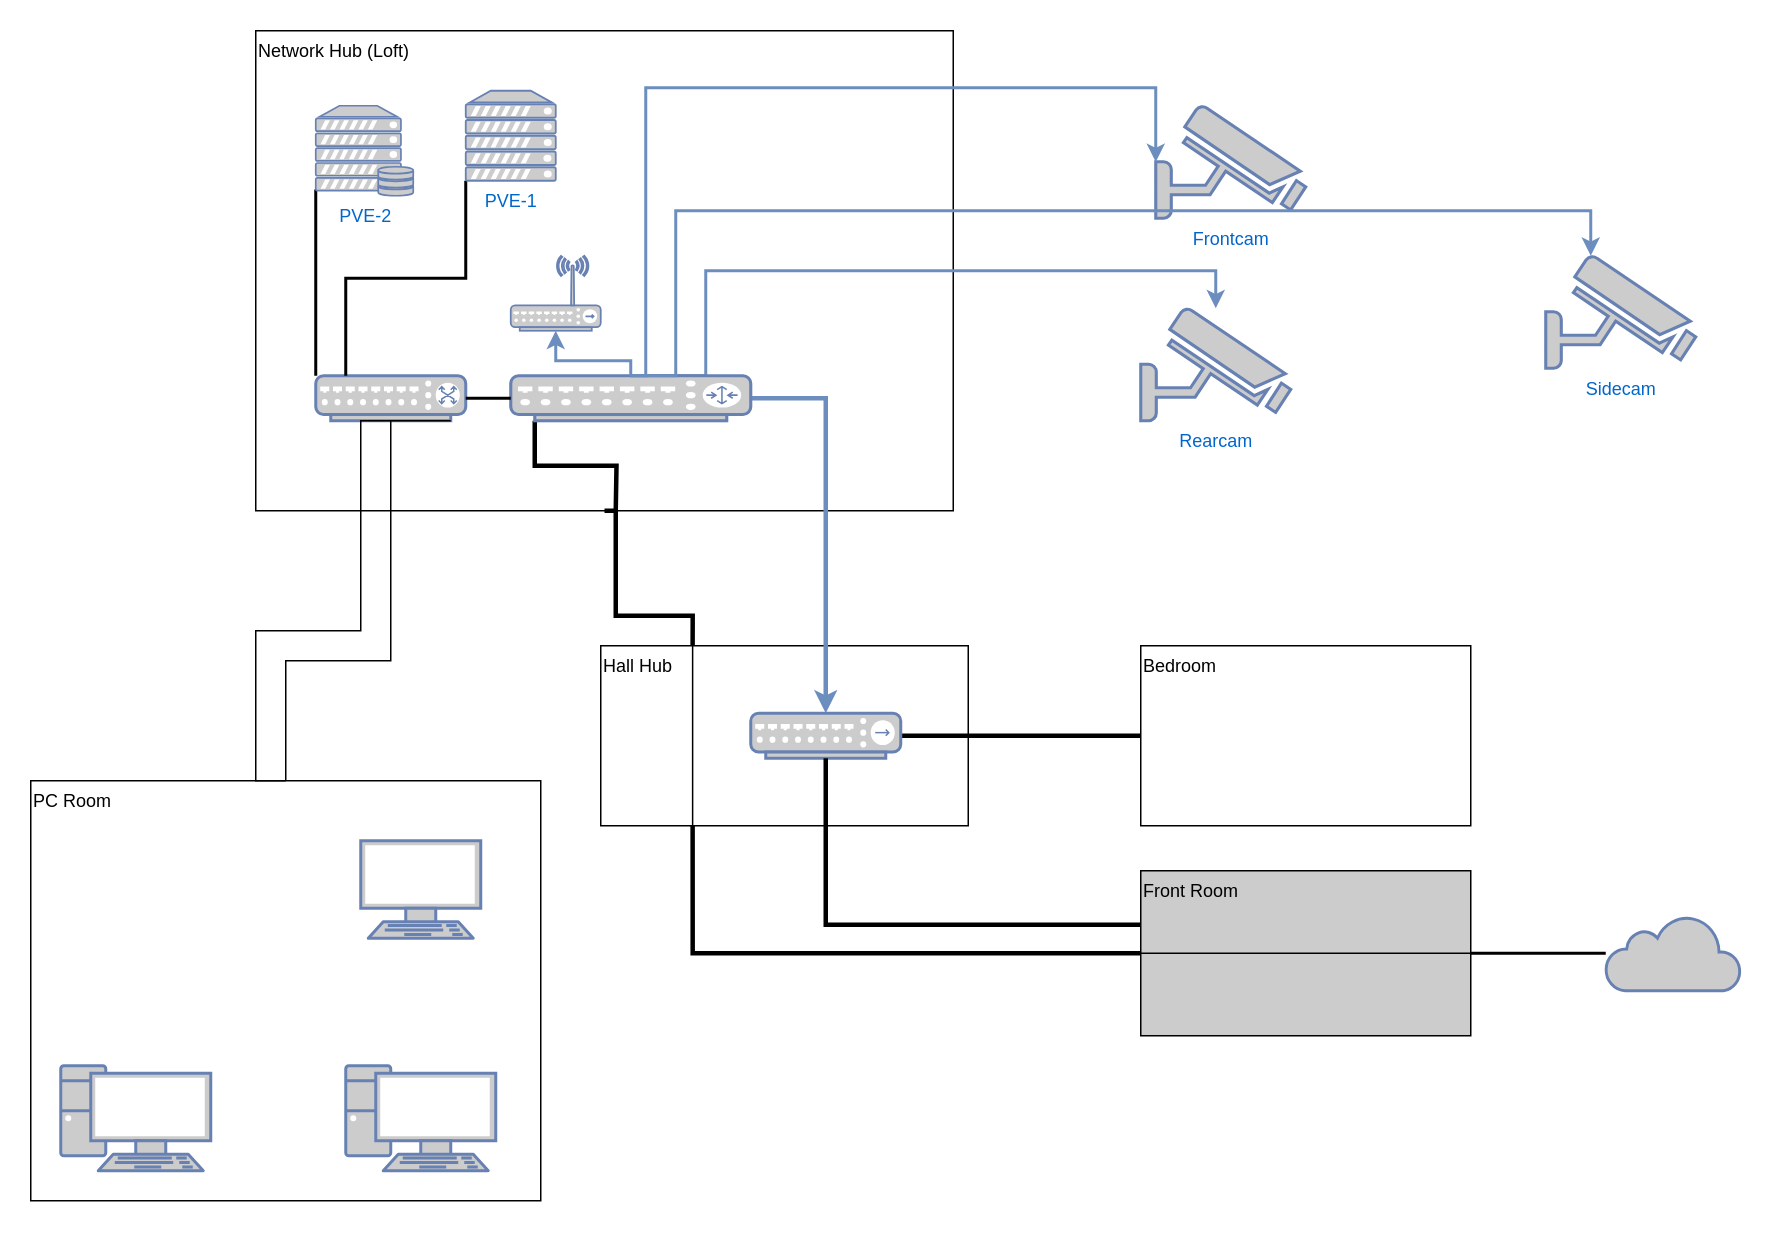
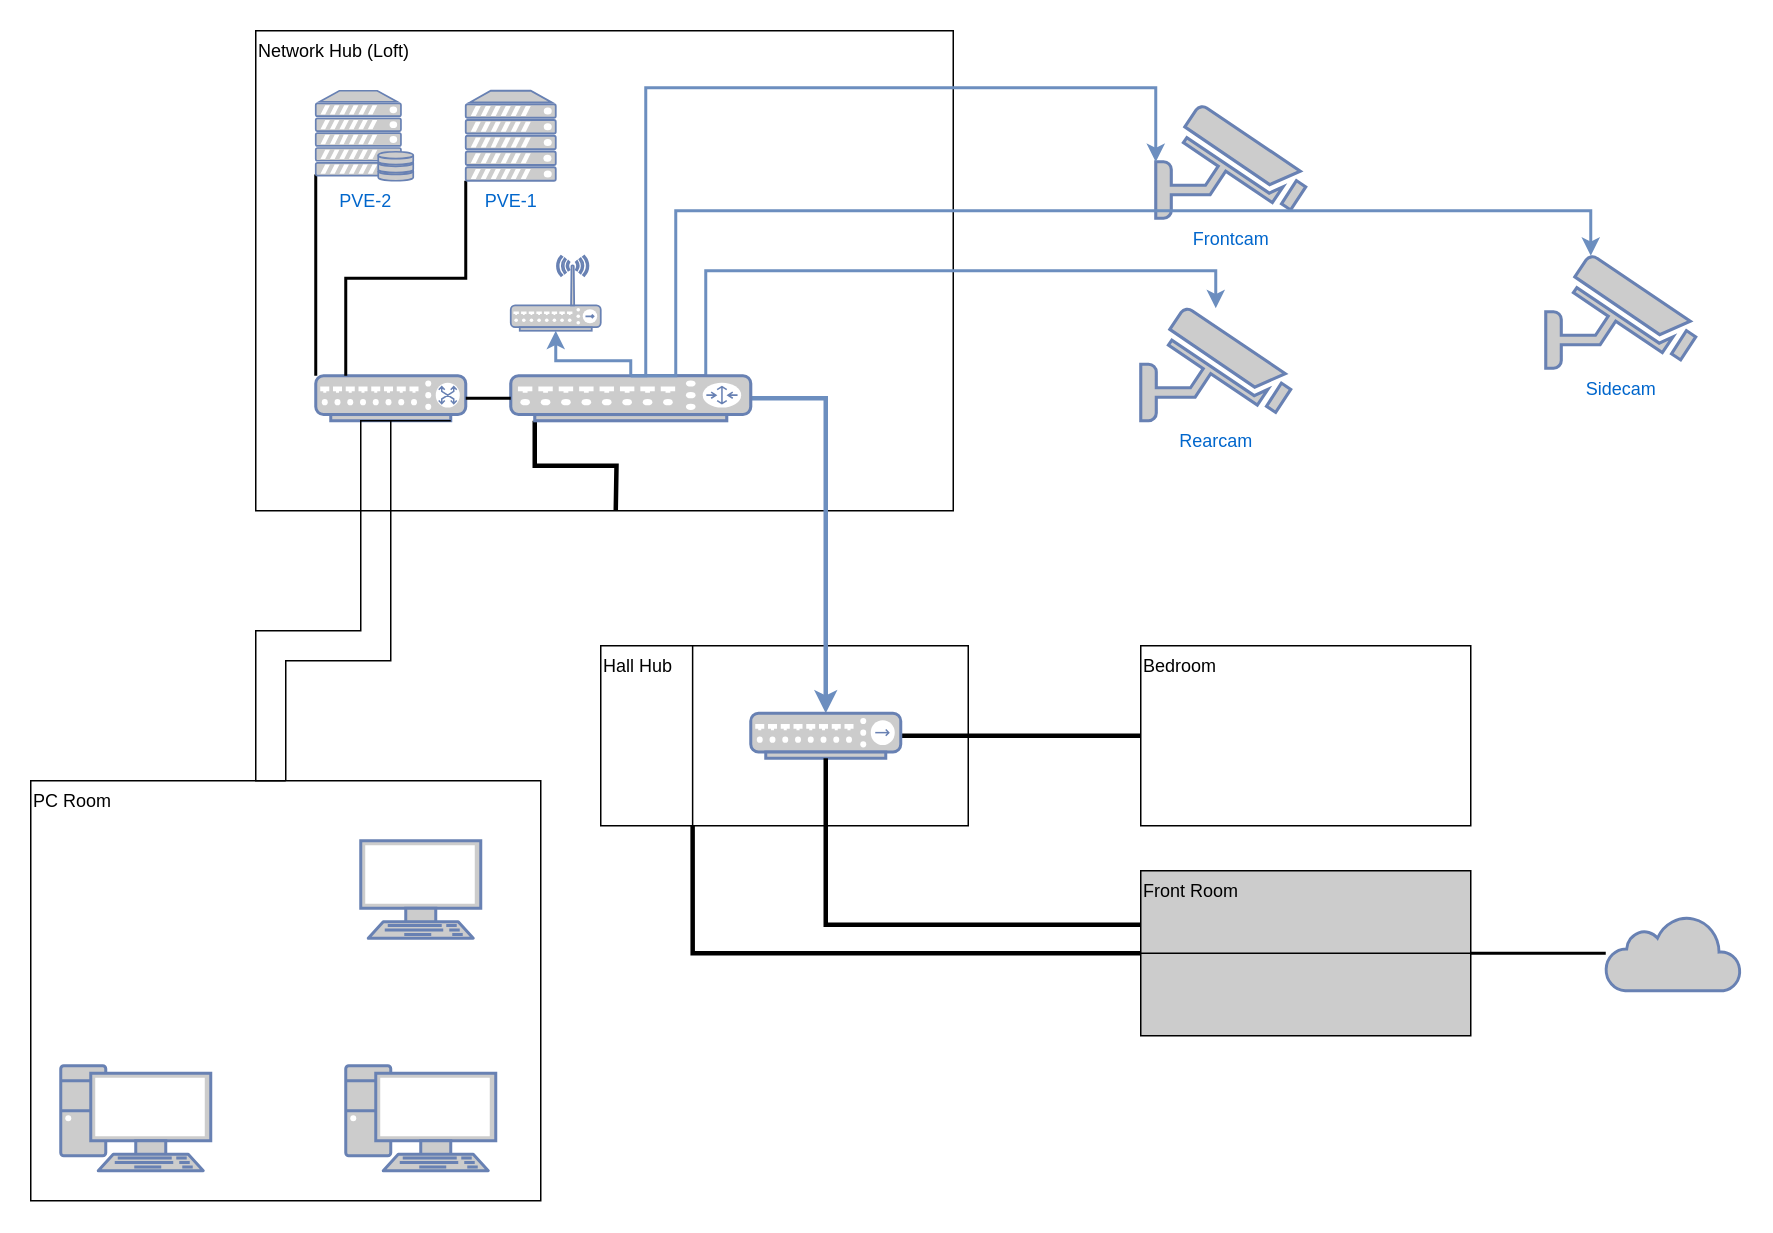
(365, 151) -> (365, 136)
(616, 610) -> none
